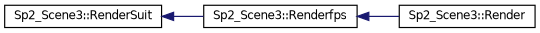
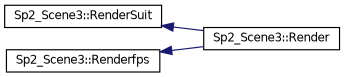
(189, 16) -> (188, 29)
